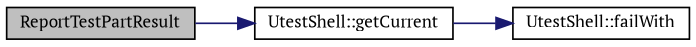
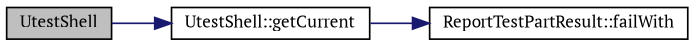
(101, 23) -> (59, 23)
(601, 23) -> (559, 23)
